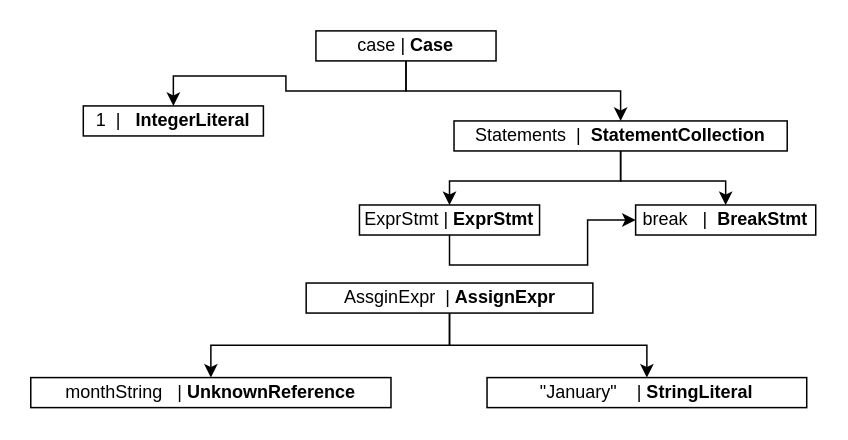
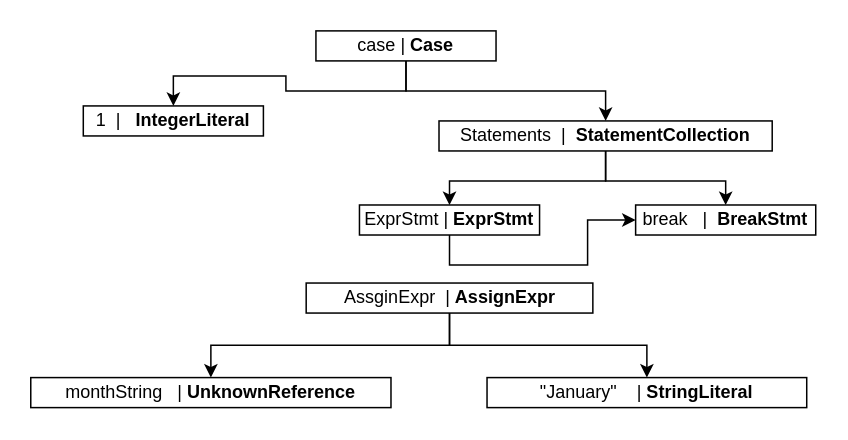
(620, 136) -> (605, 136)
